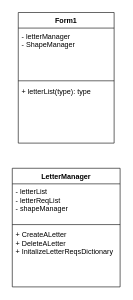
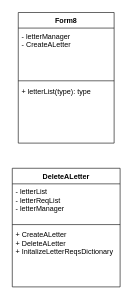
(66, 20) -> (66, 20)
(50, 36) -> (50, 36)
(66, 176) -> (66, 176)
(37, 192) -> (37, 192)
